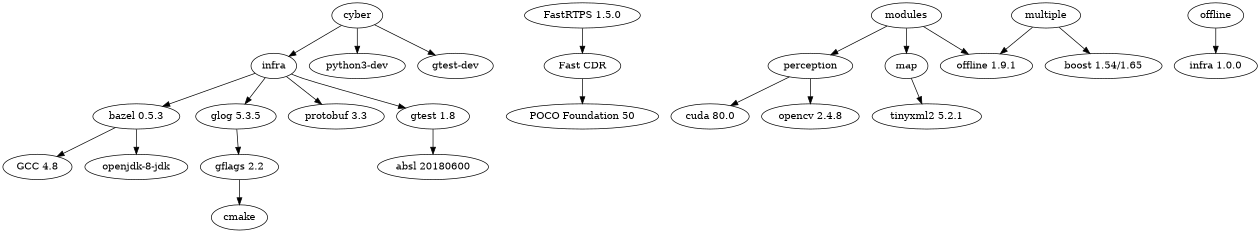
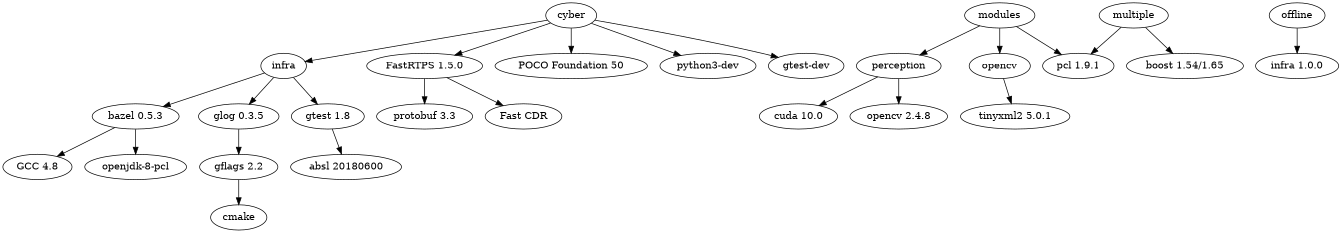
none -> (506, 38)
(906, 66) -> (1000, 66)
(986, 66) -> (1078, 66)
(301, 88) -> (425, 88)
(582, 88) -> (571, 37)
(236, 116) -> (239, 116)
(710, 116) -> (798, 116)
(927, 116) -> (1015, 116)
(136, 167) -> (136, 167)
